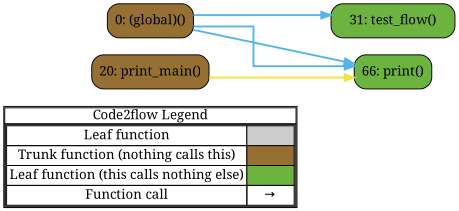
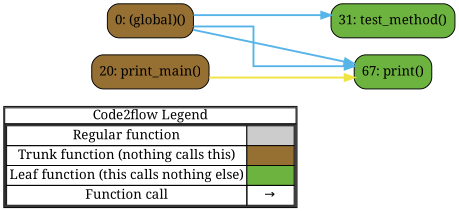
(393, 21) -> (393, 21)
(393, 72) -> (393, 72)
(127, 135) -> (127, 135)
